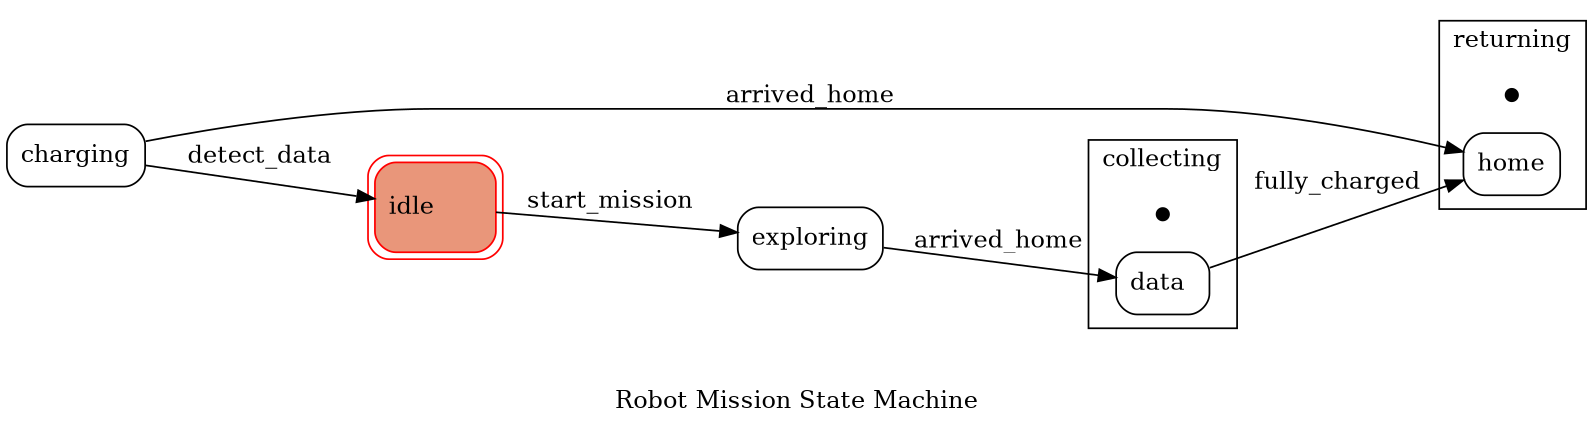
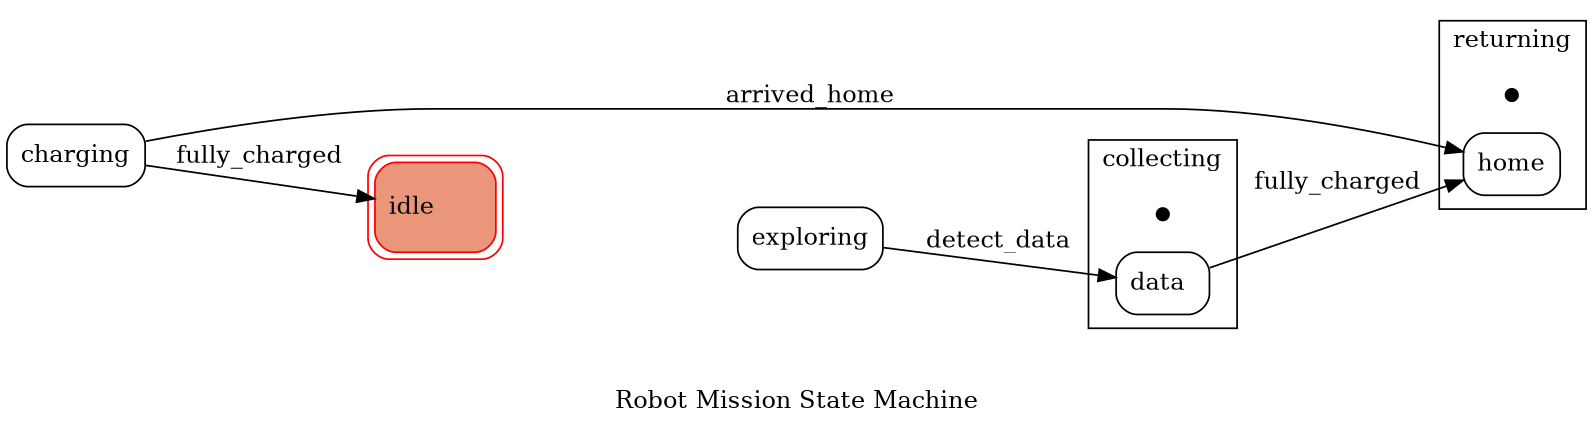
(260, 156) -> (260, 156)
(608, 222) -> none
(999, 241) -> (999, 241)
